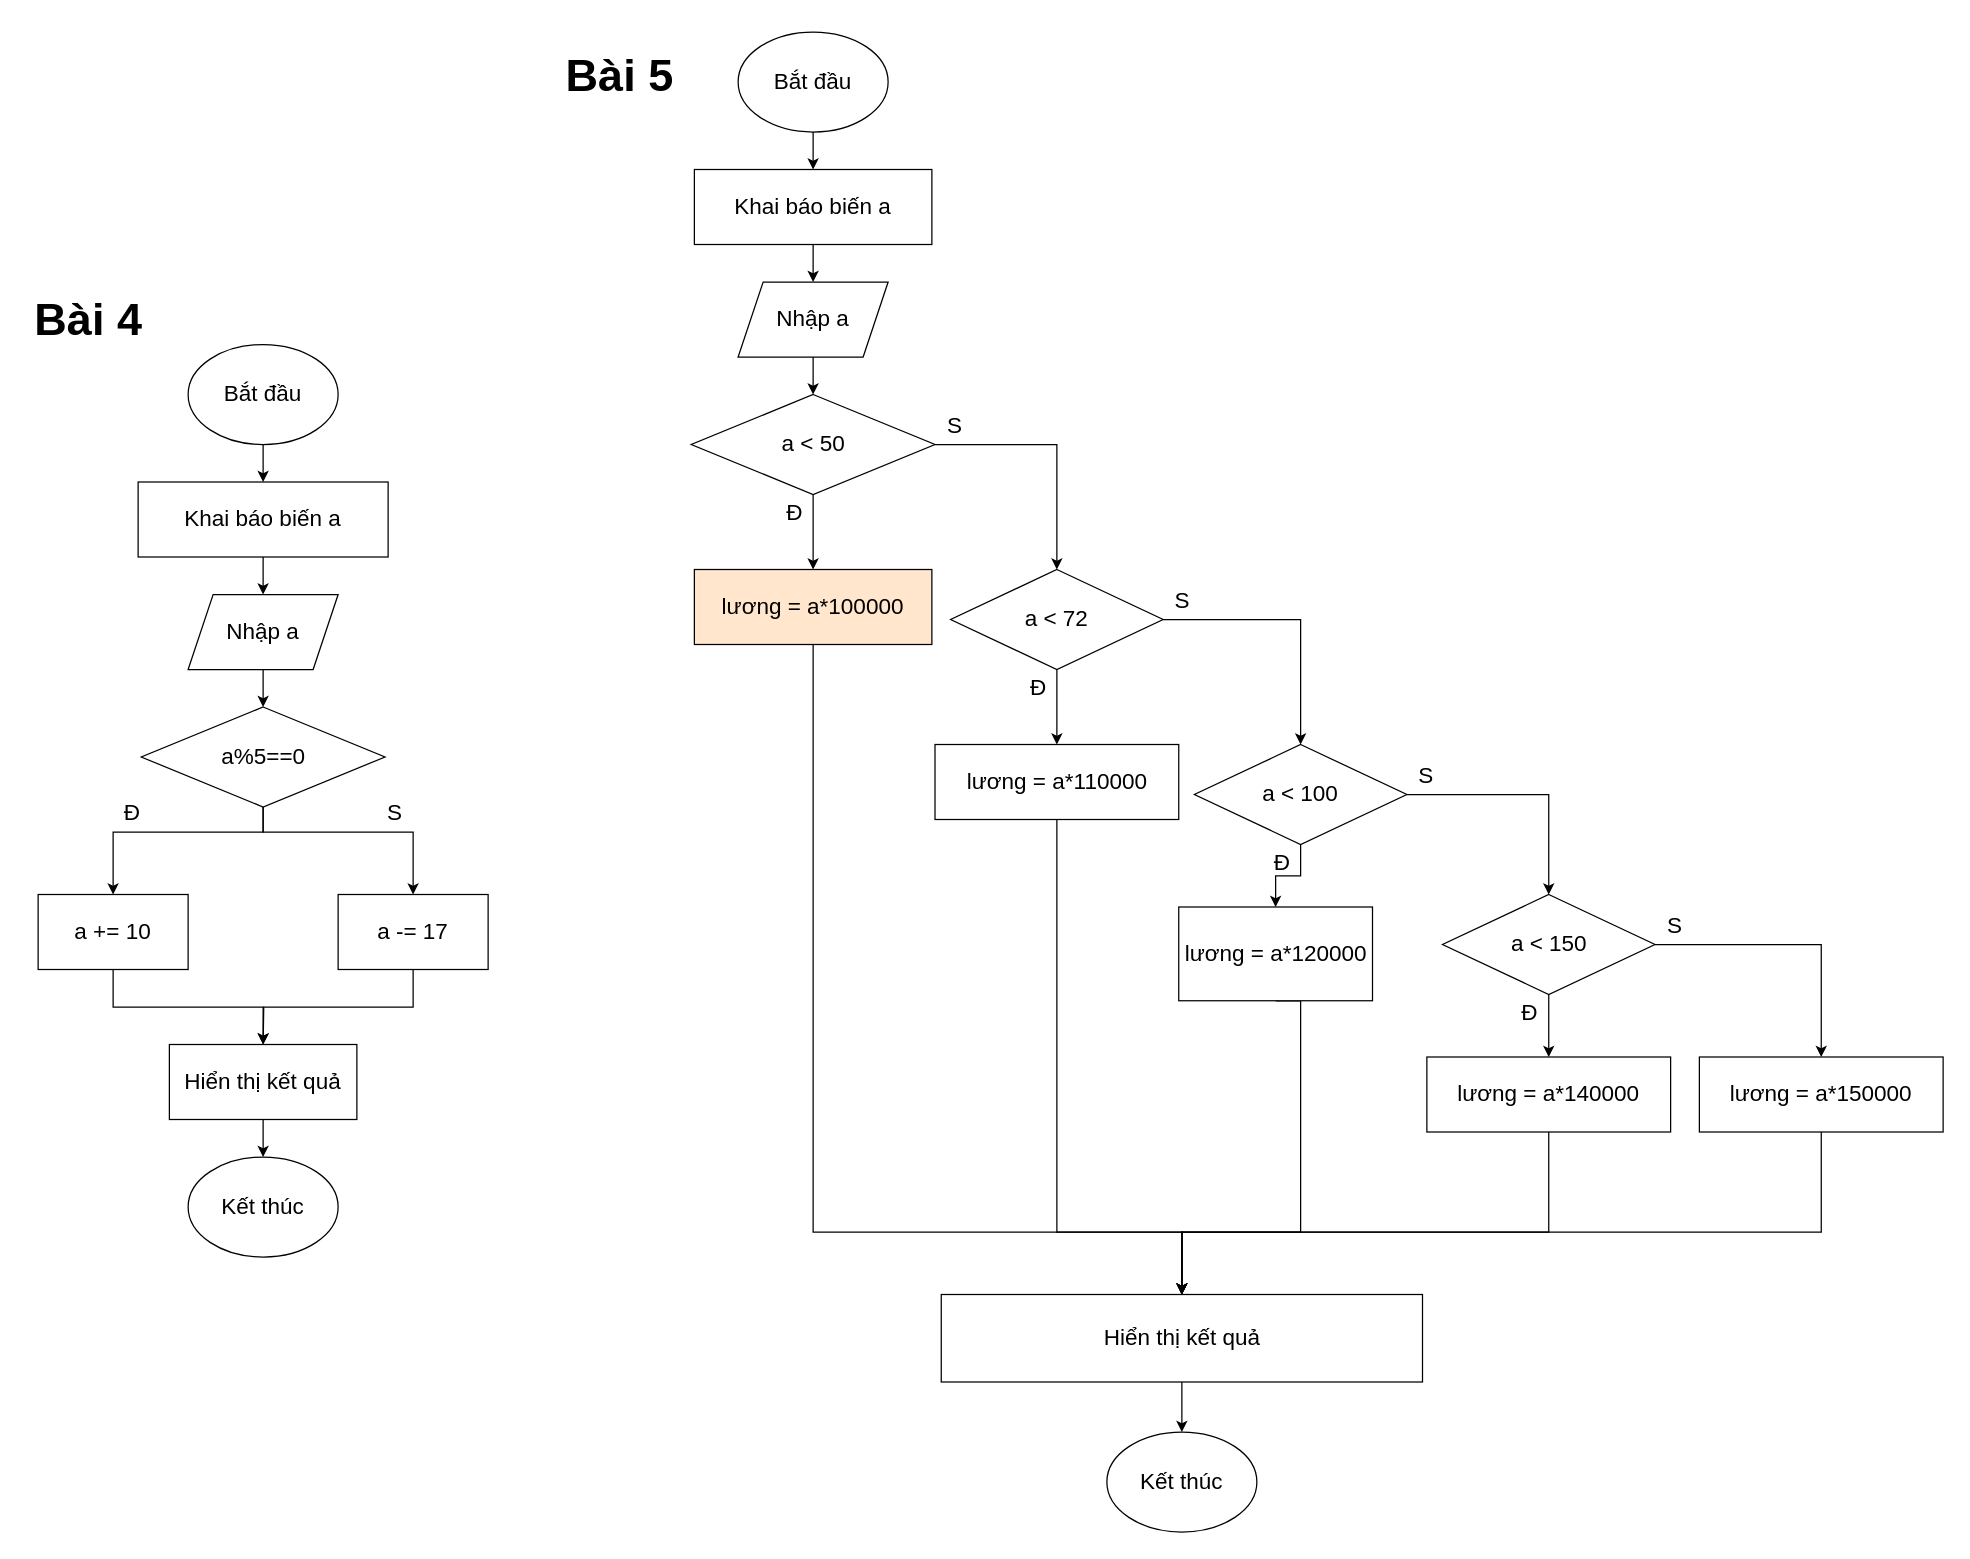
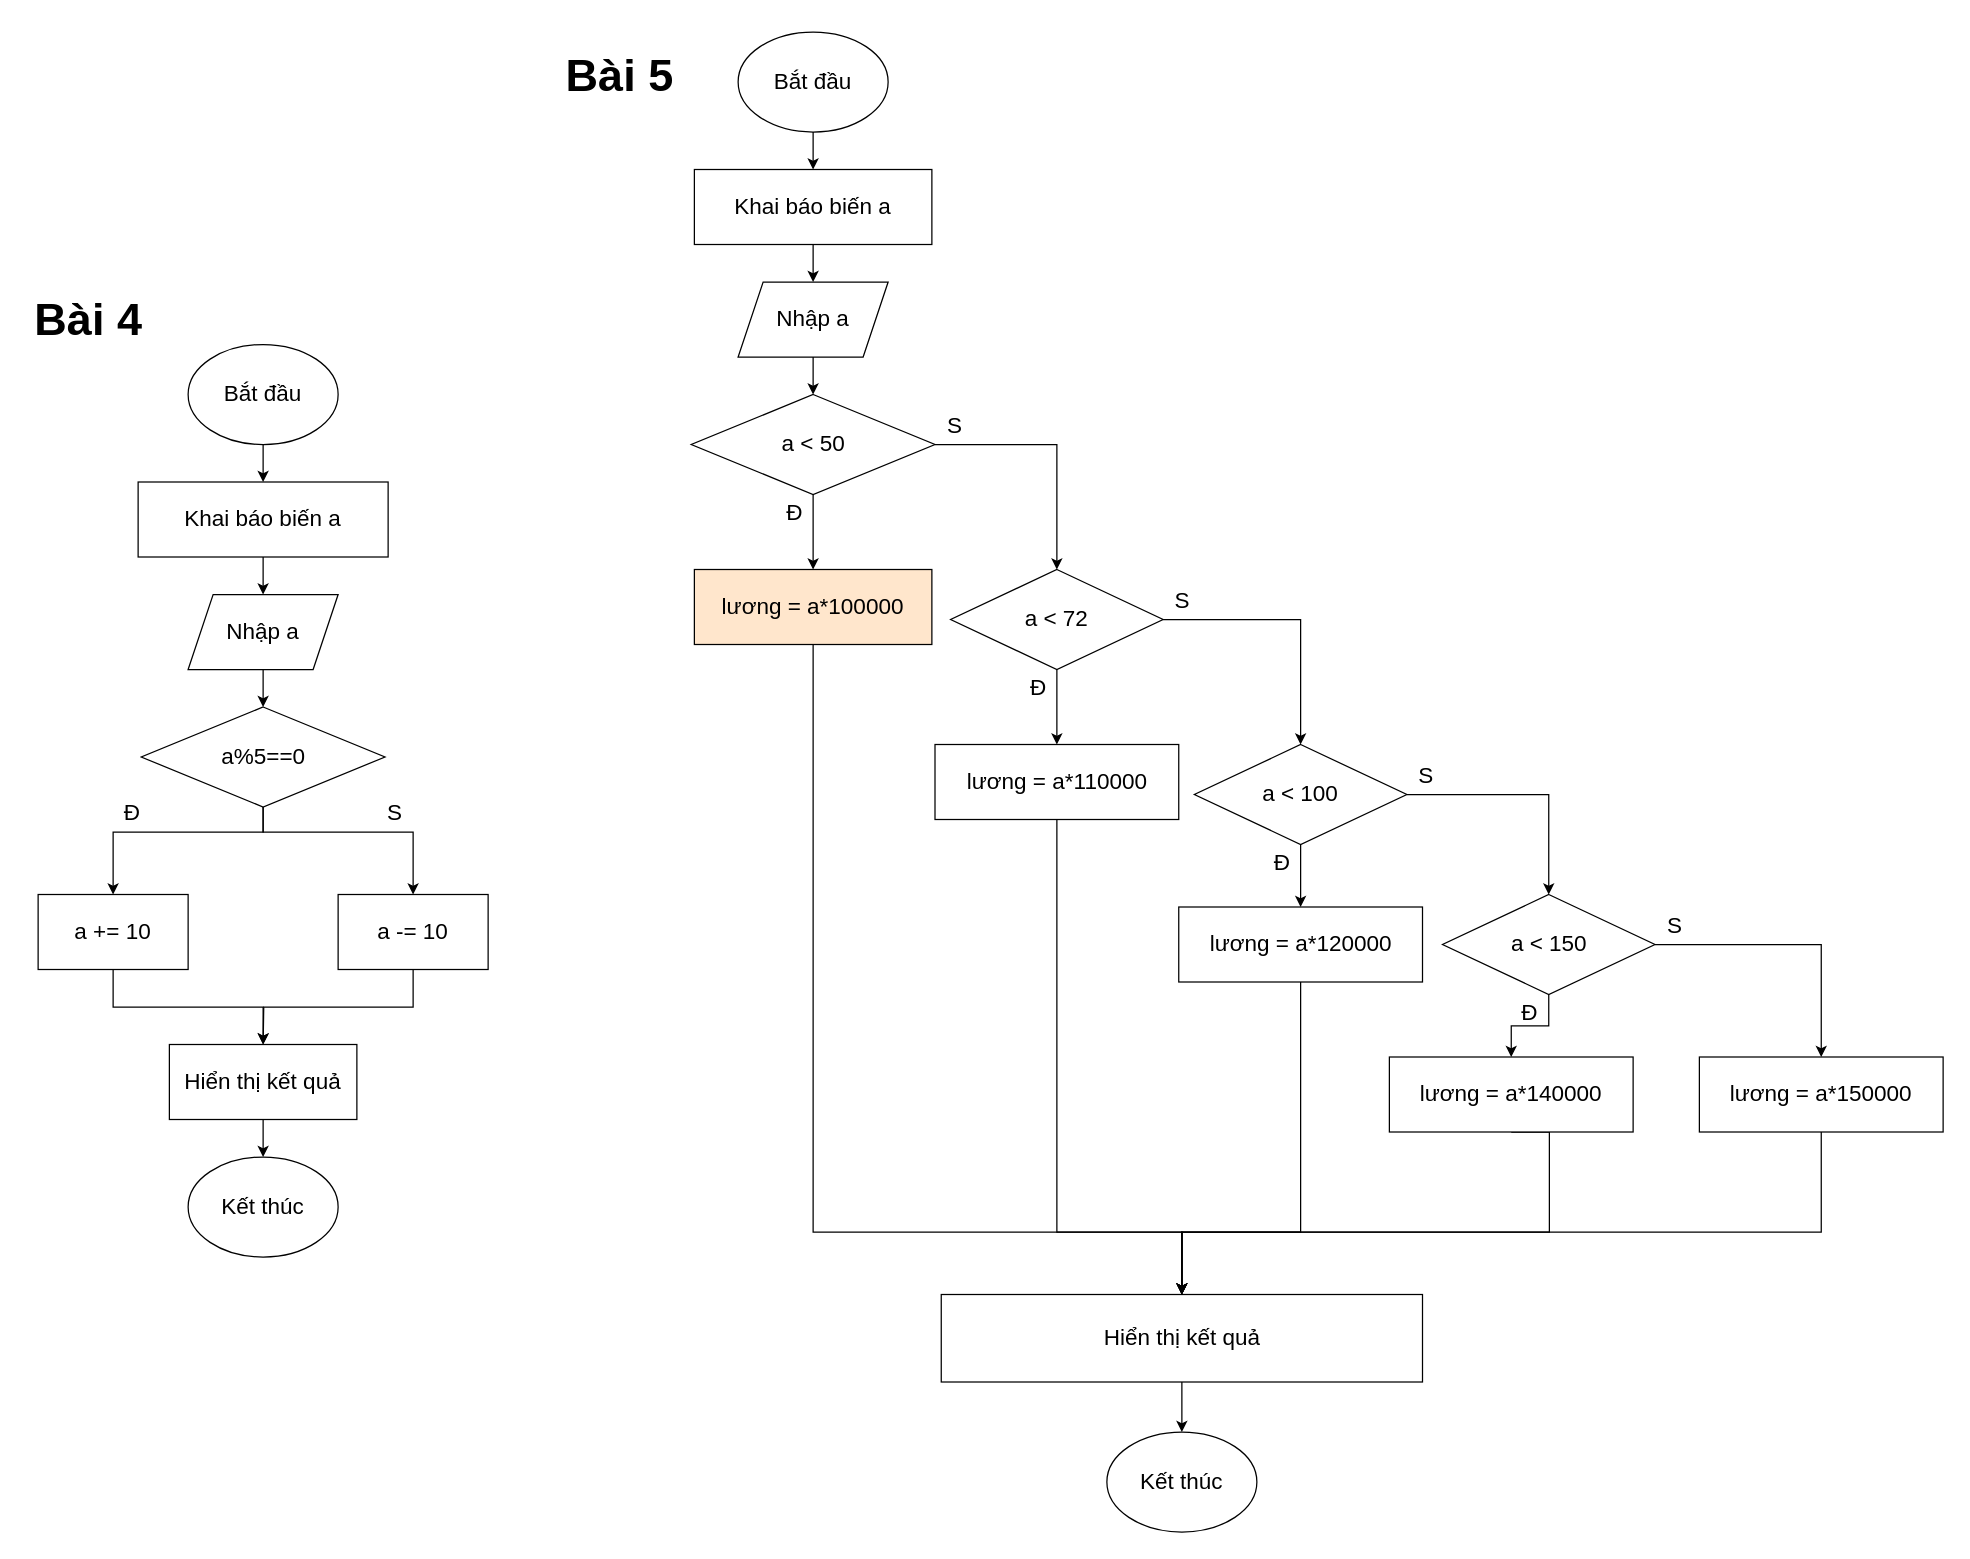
(413, 932) -> (413, 932)
(1276, 954) -> (1301, 944)
(1549, 1094) -> (1511, 1094)
